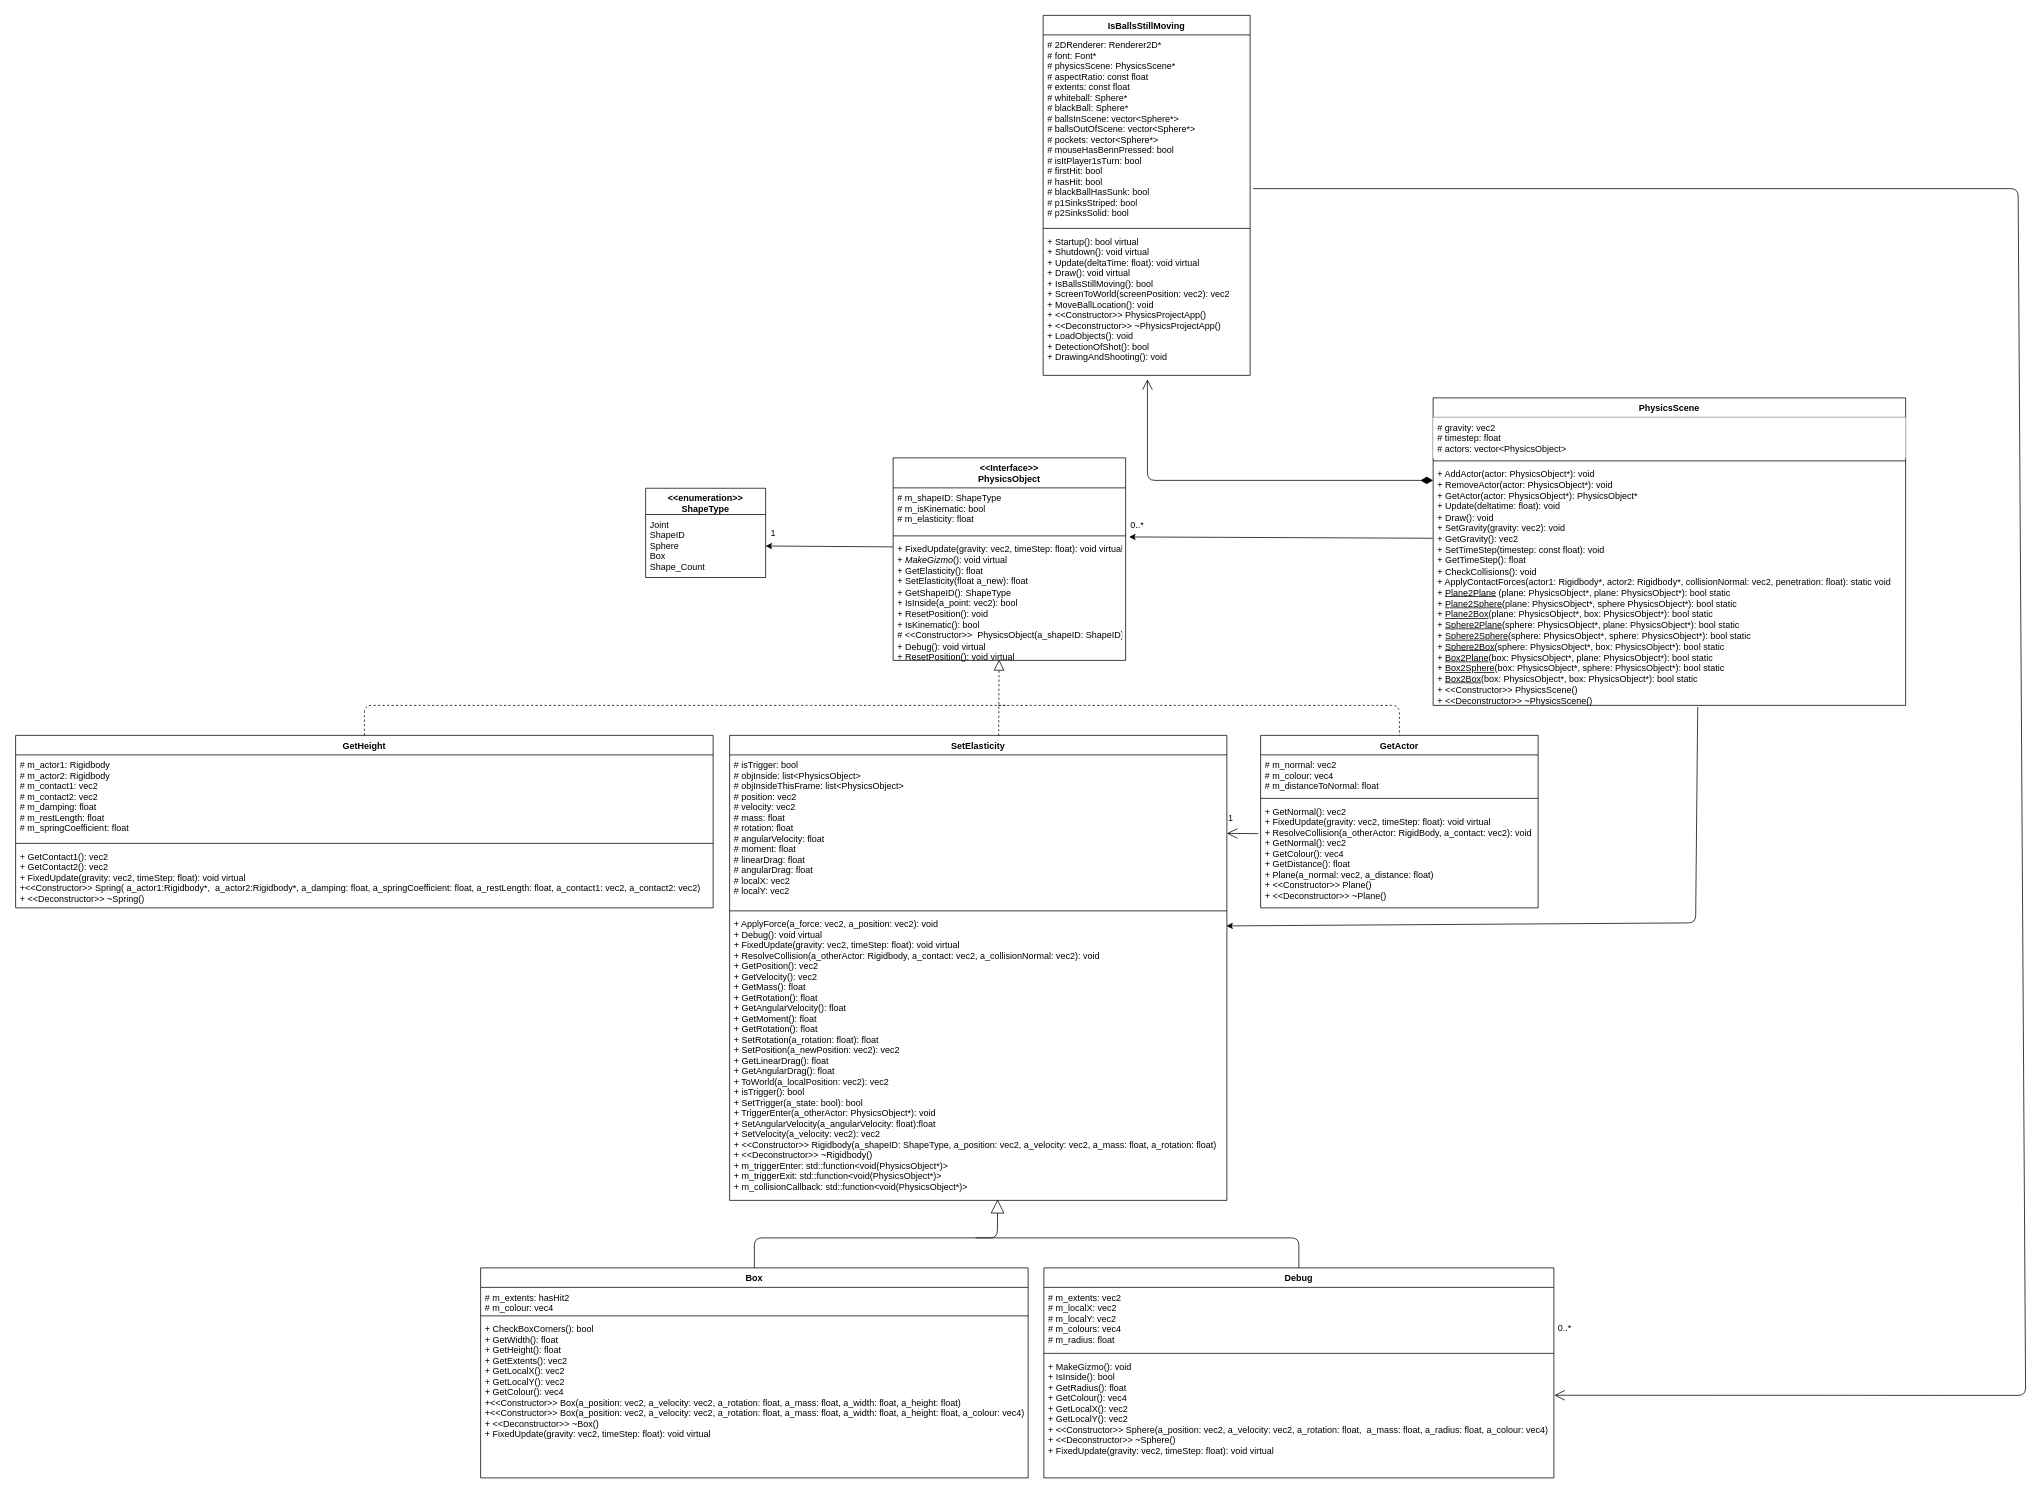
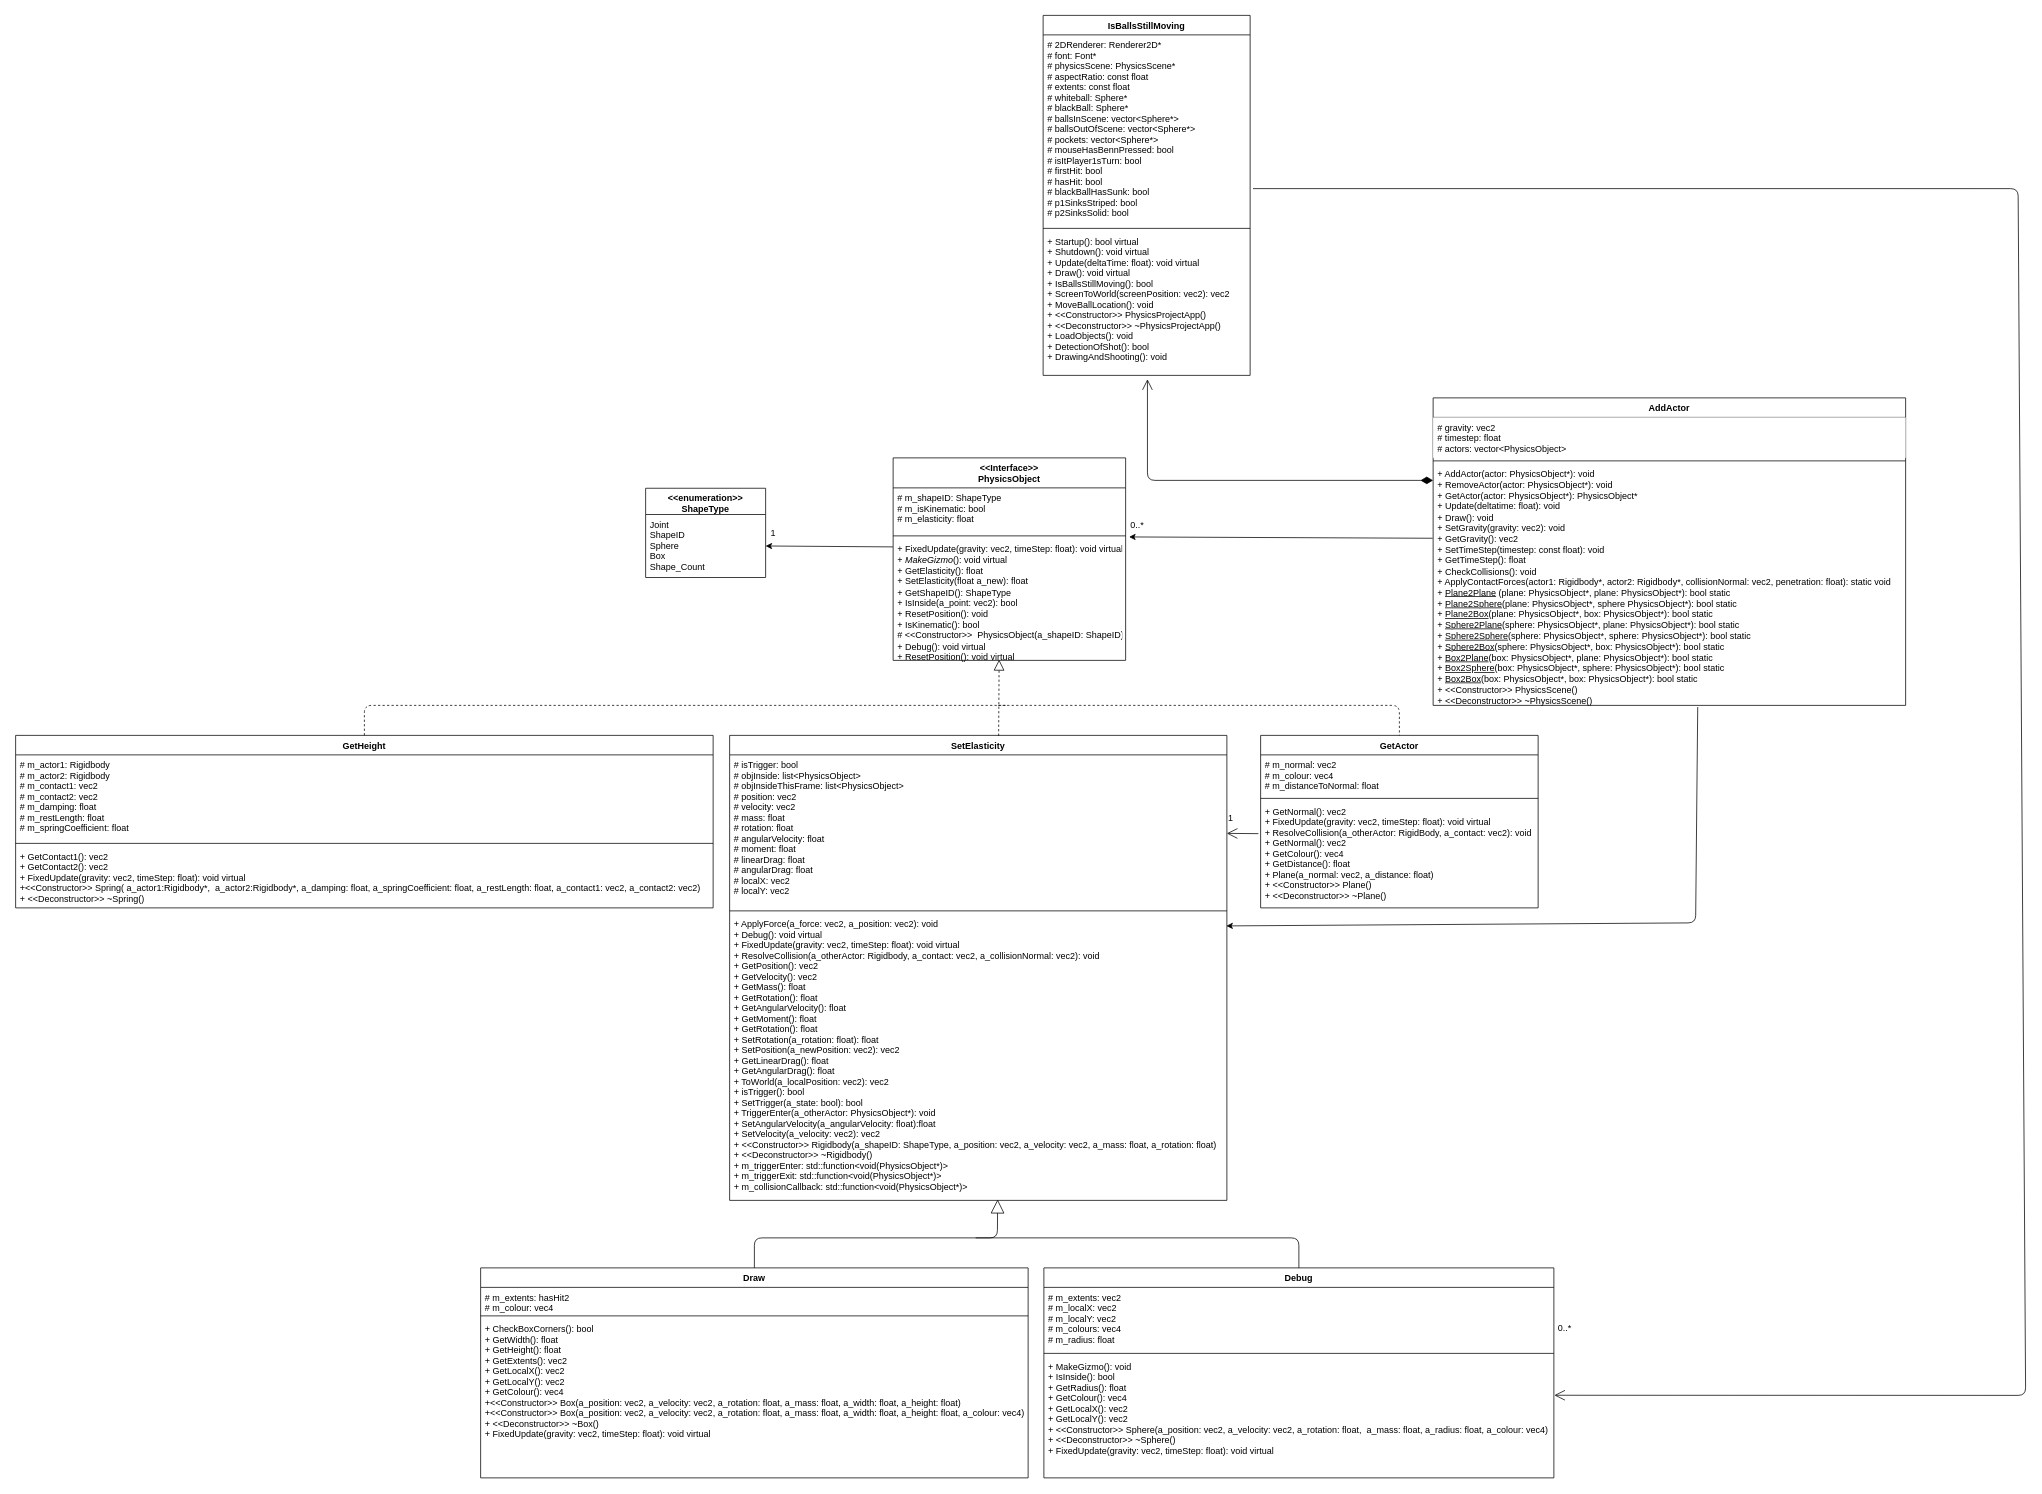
(1669, 408) -> (1669, 408)
(754, 1278) -> (754, 1278)
